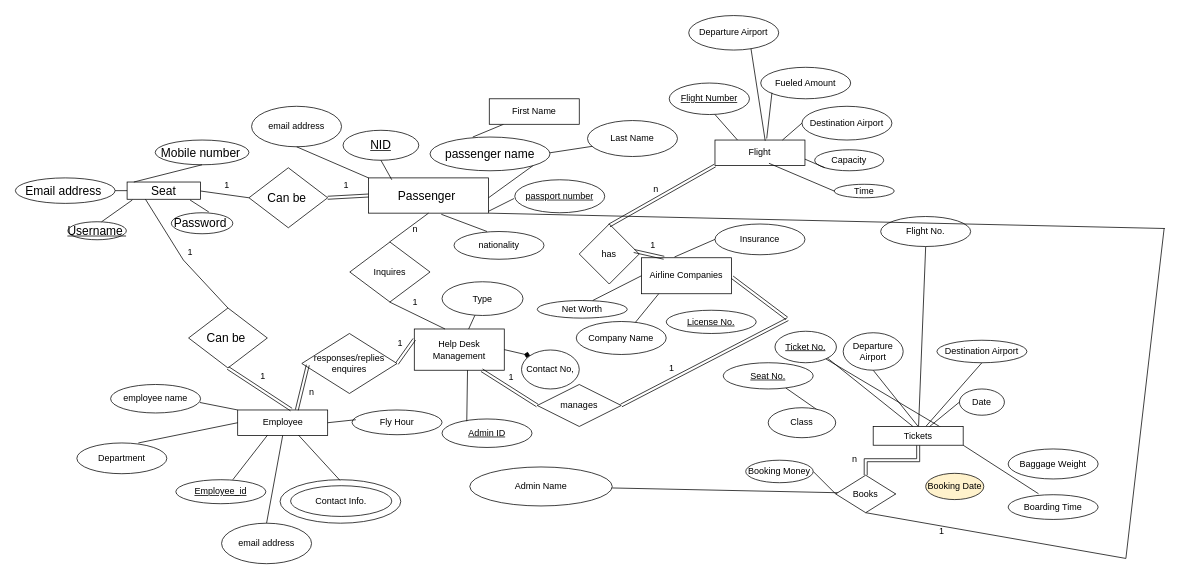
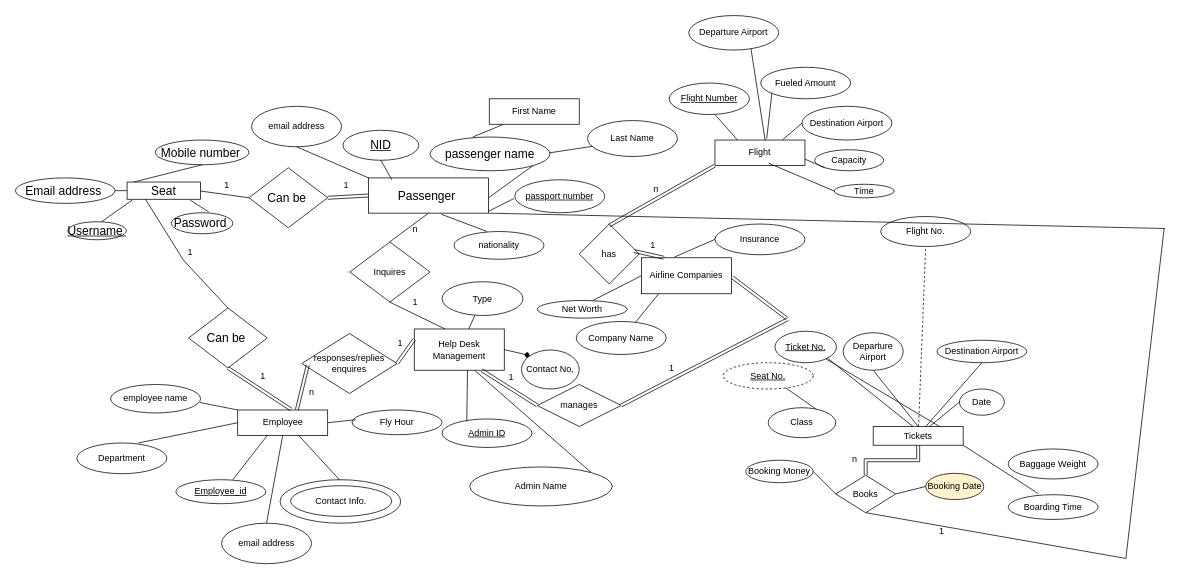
(711, 322) -> none
(922, 335) -> (922, 335)
(768, 376) -> (768, 376)
none -> (533, 421)
(725, 490) -> (911, 490)
